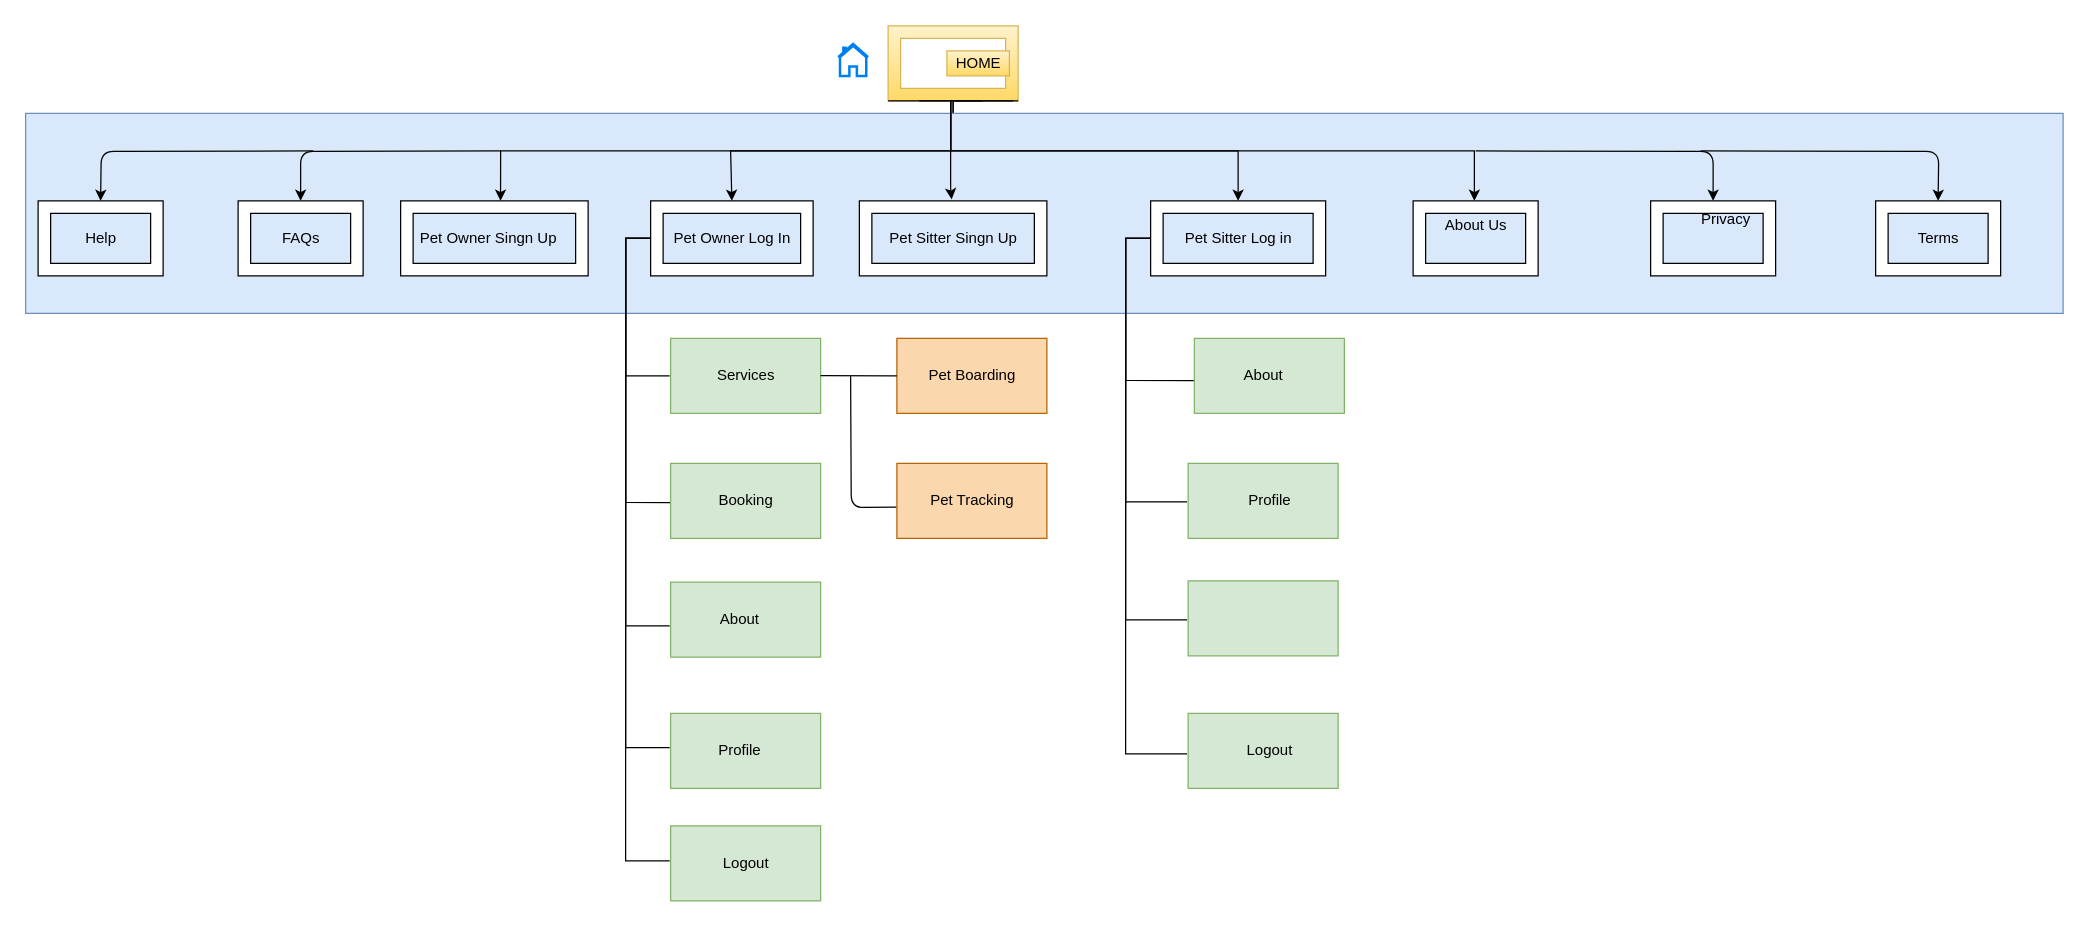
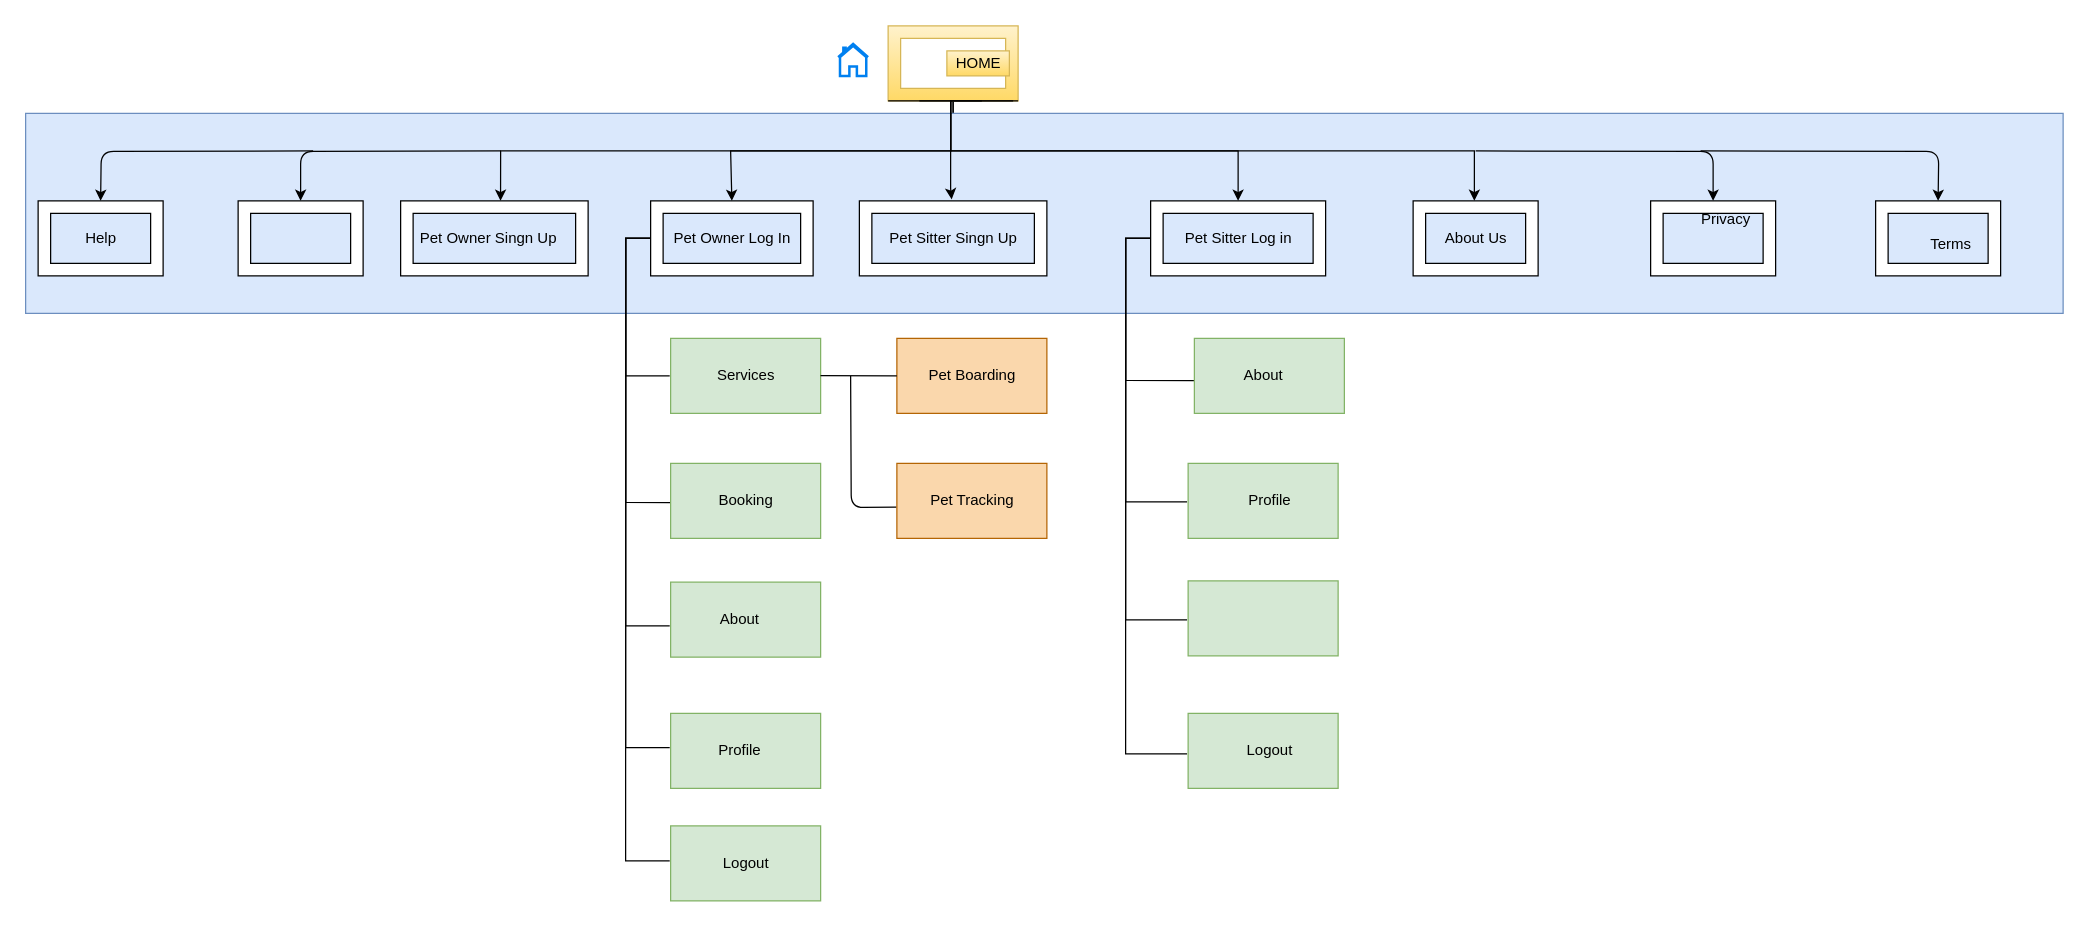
(1476, 226) -> (1476, 238)
(301, 238) -> none
(1938, 238) -> (1951, 244)
